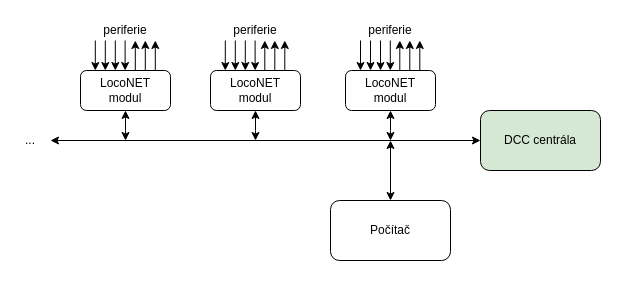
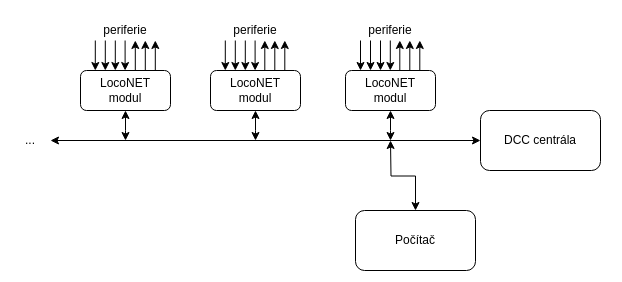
(541, 141) -> (541, 141)
(391, 231) -> (416, 241)
